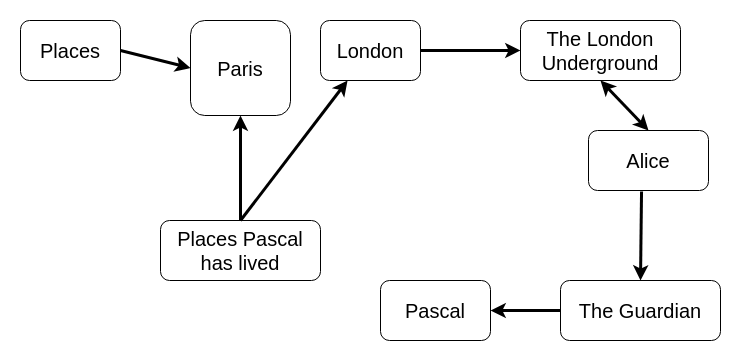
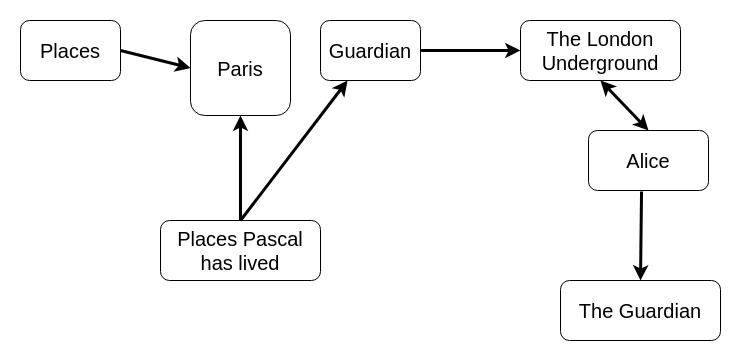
(371, 51) -> (371, 51)
(436, 311) -> none
(531, 311) -> none
